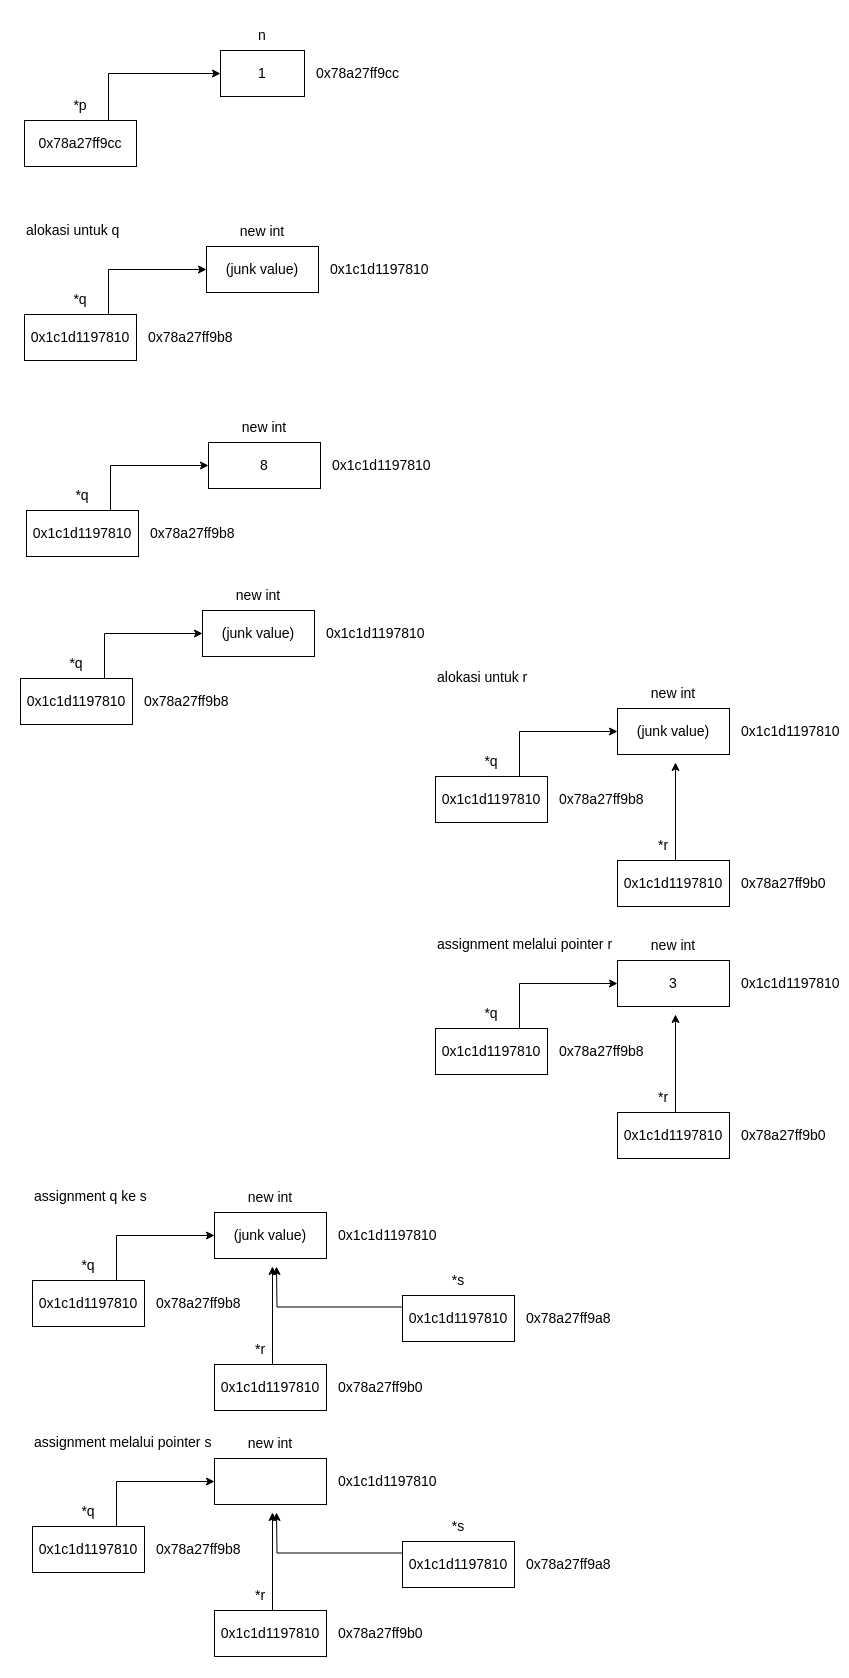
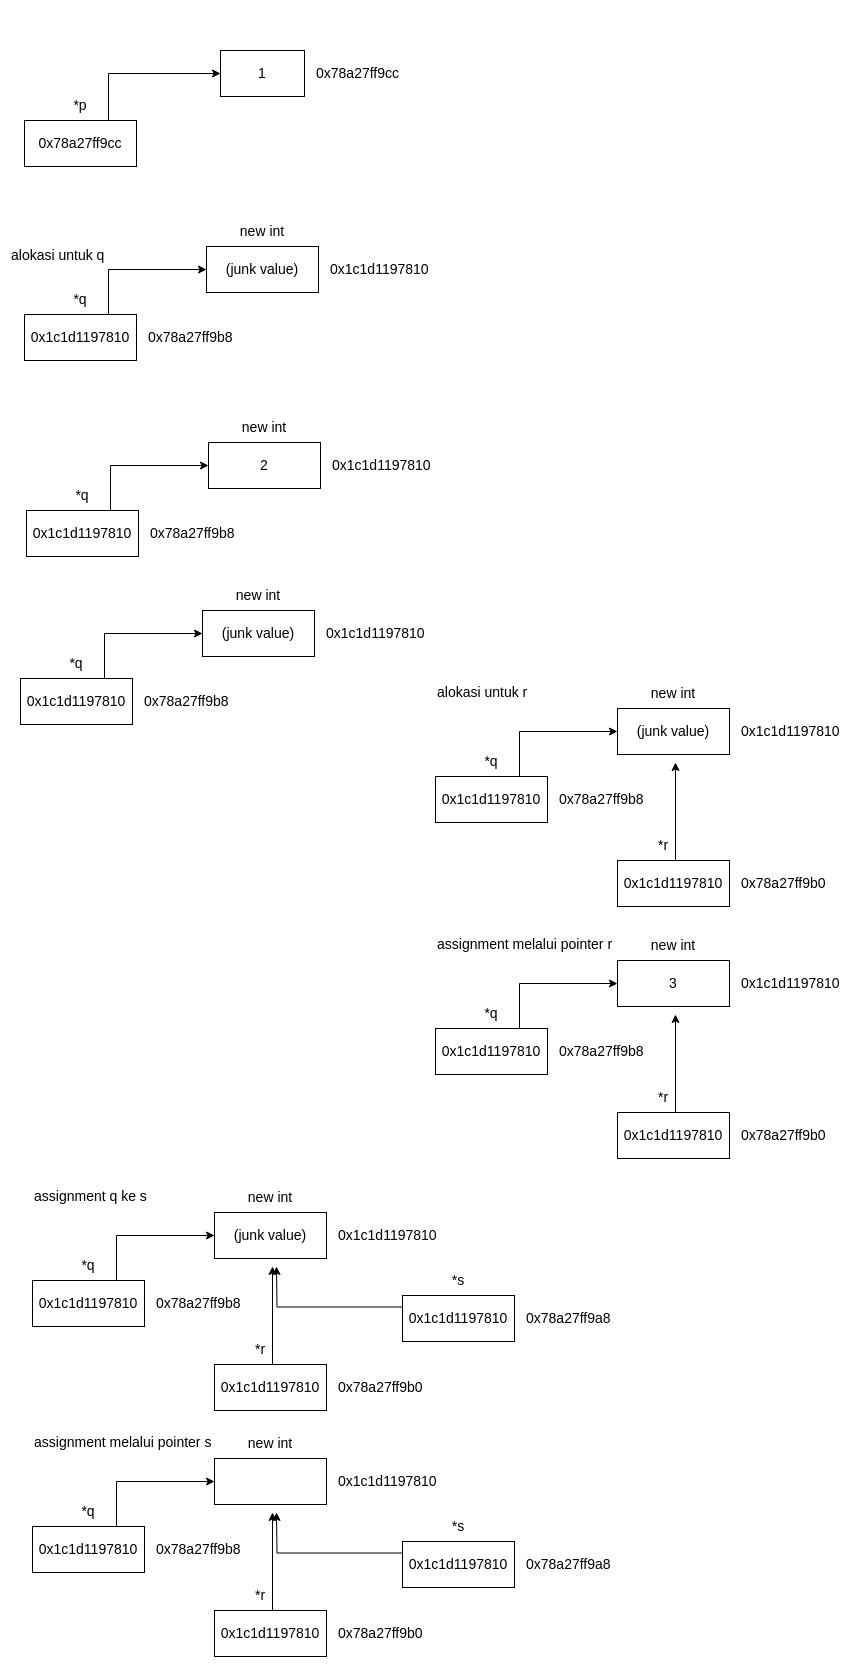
(263, 36) -> none
(88, 231) -> (73, 256)
(265, 466) -> (265, 466)
(499, 678) -> (499, 693)
